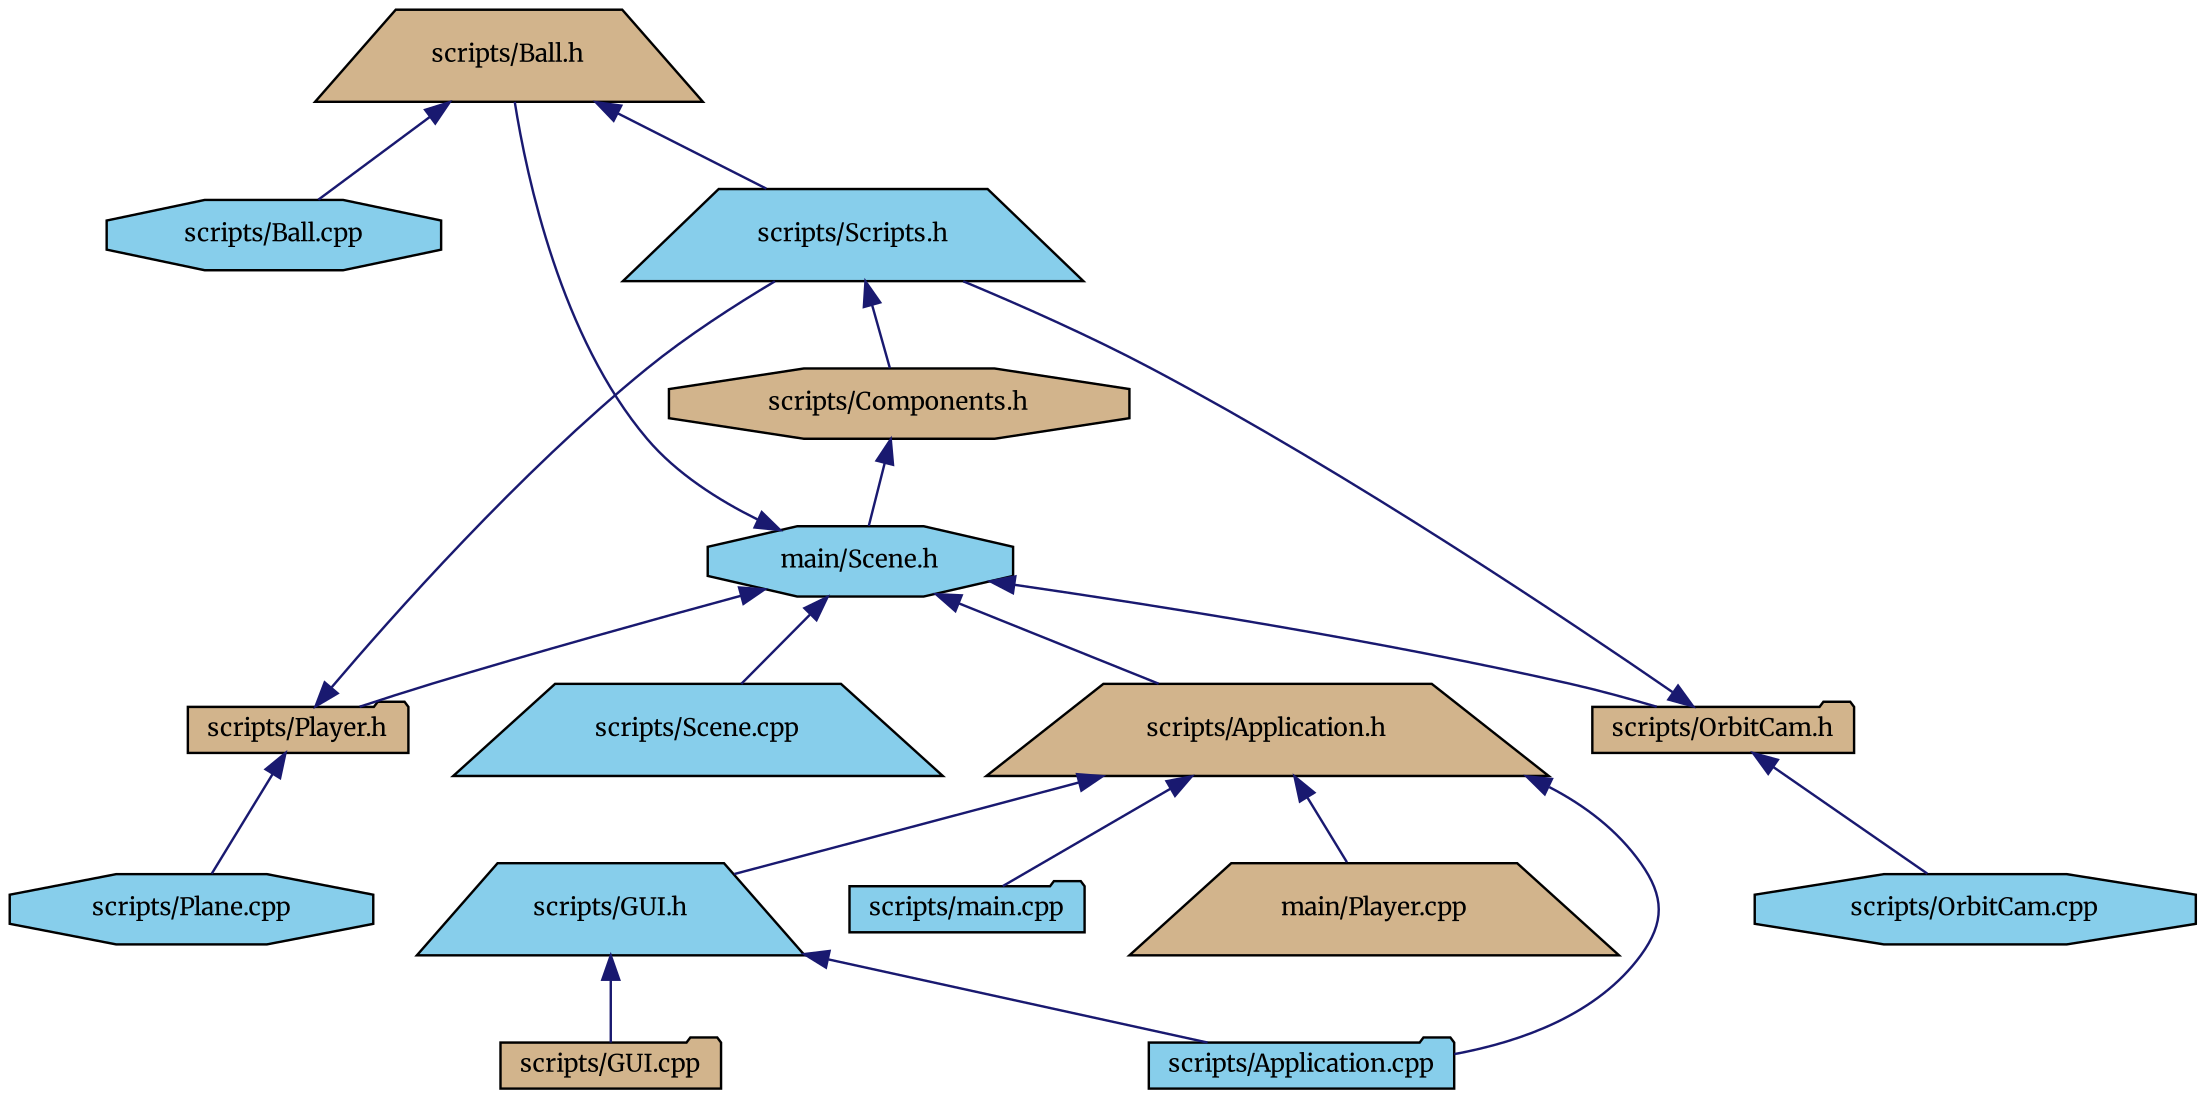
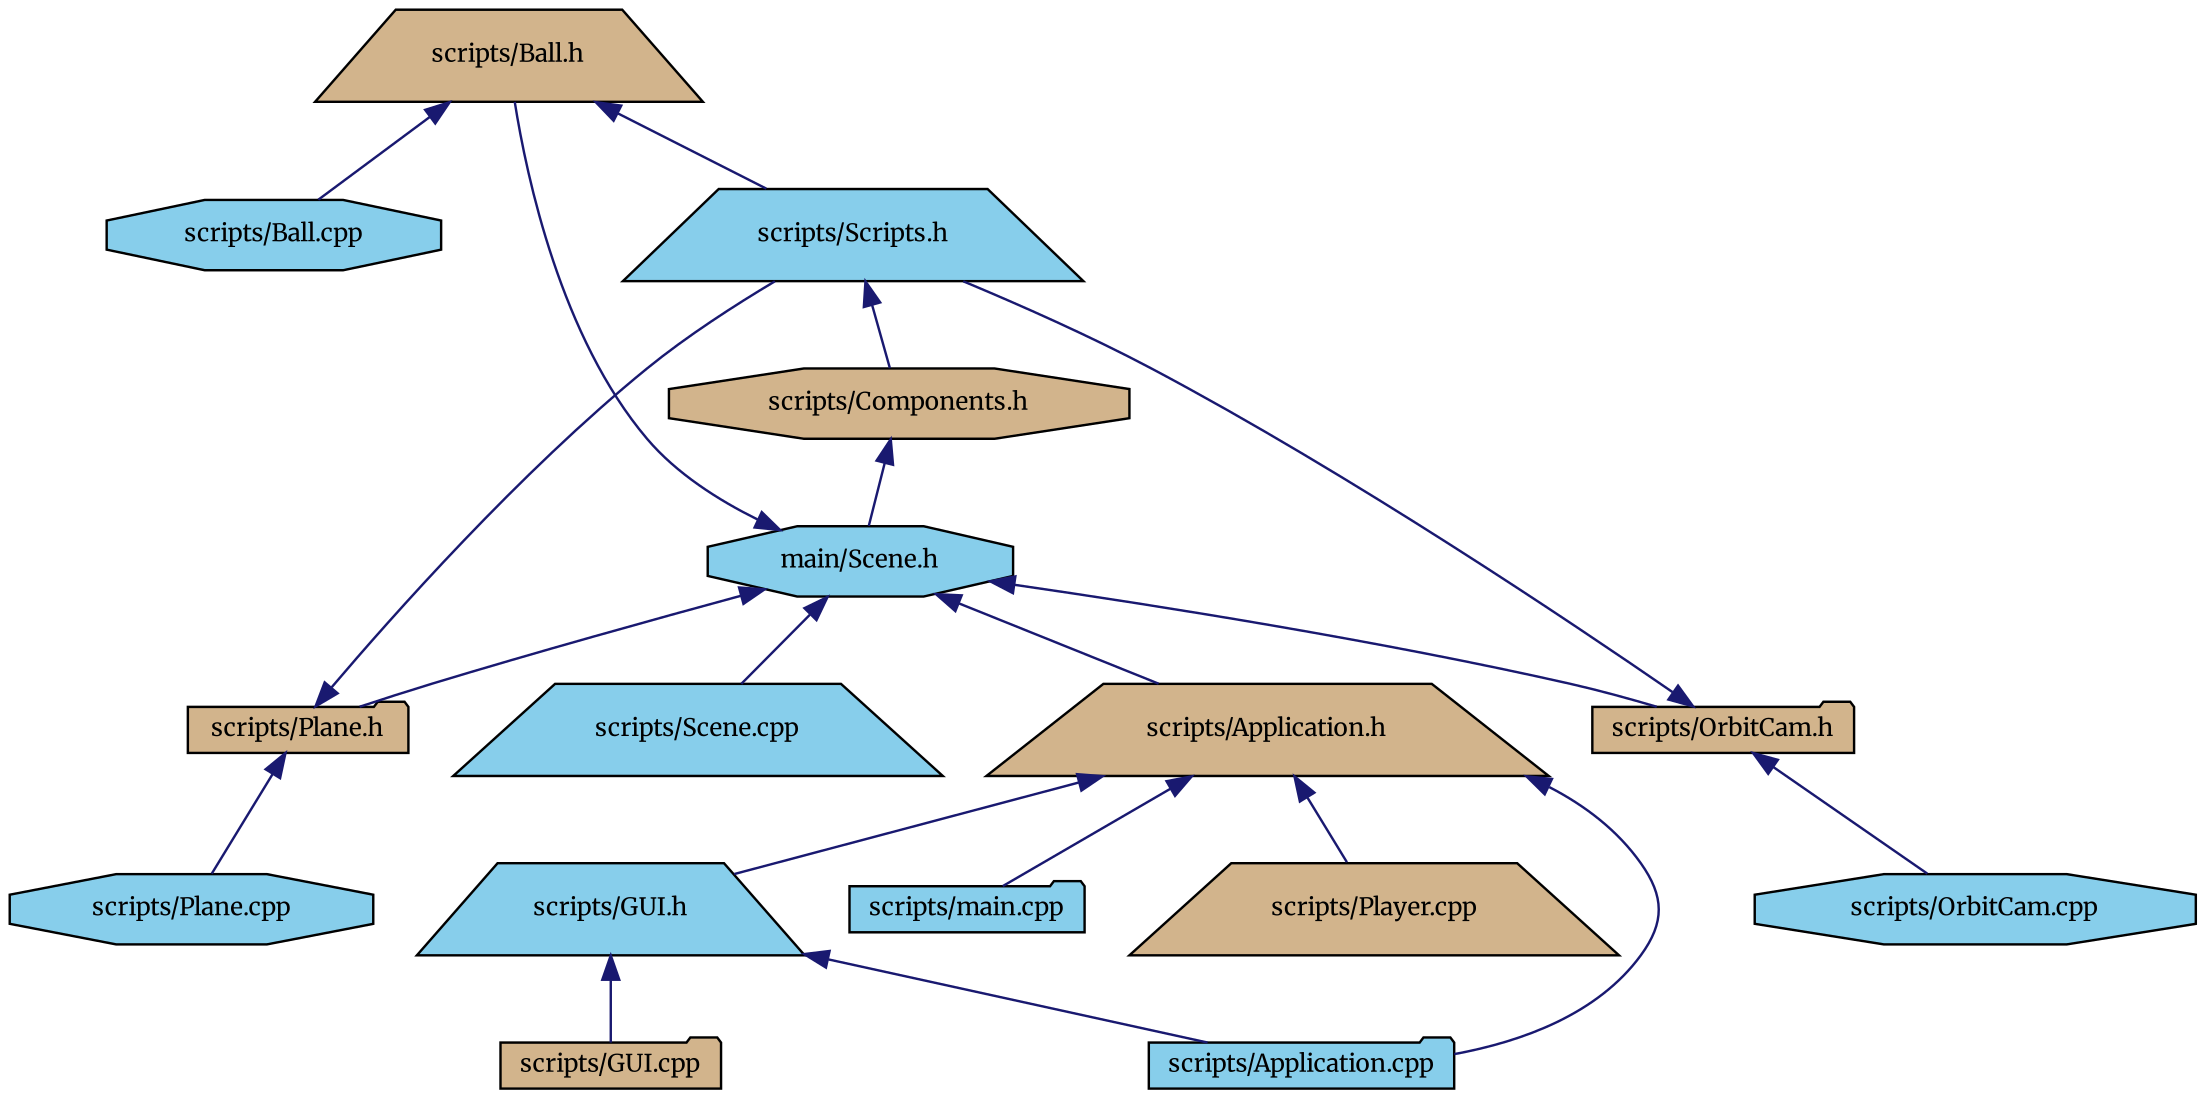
(298, 730) -> (298, 730)
(1374, 909) -> (1374, 909)
